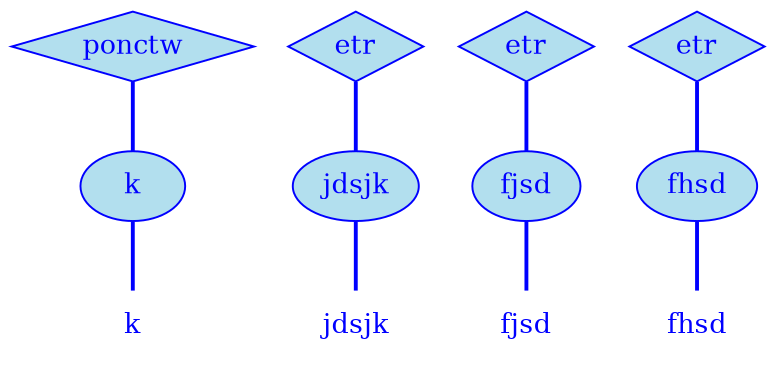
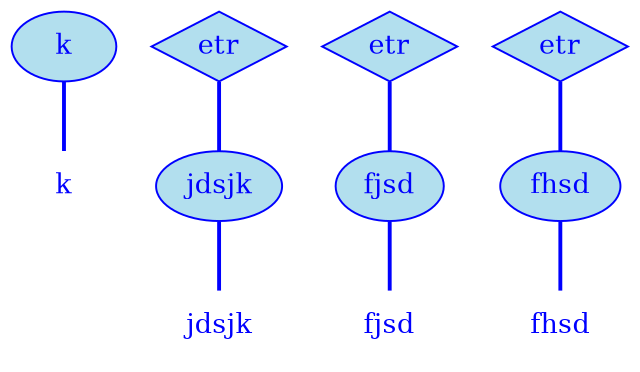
(133, 47) -> none
